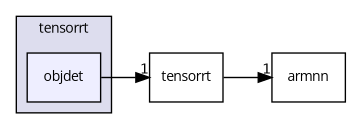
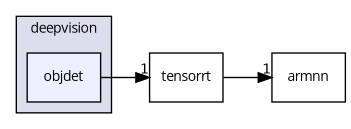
(64, 29) -> (64, 29)
